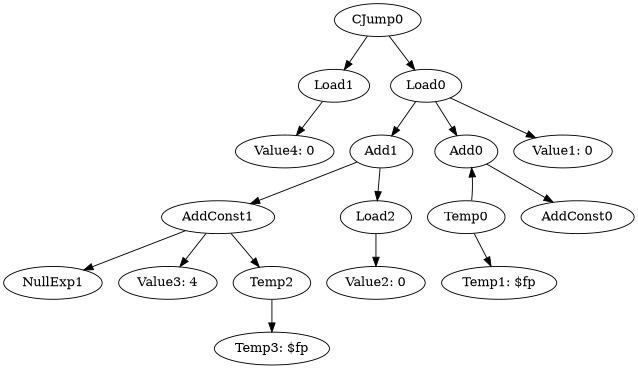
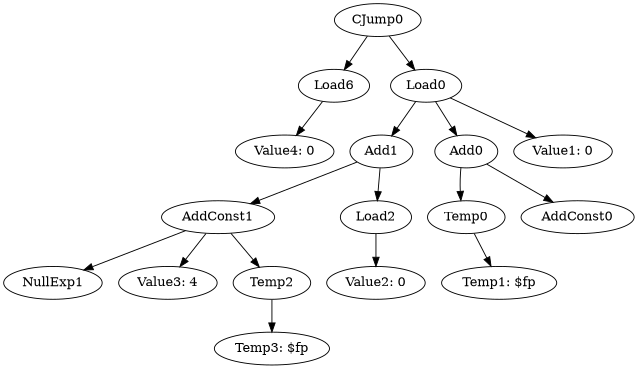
(334, 86) -> (334, 86)
(472, 189) -> (460, 180)
